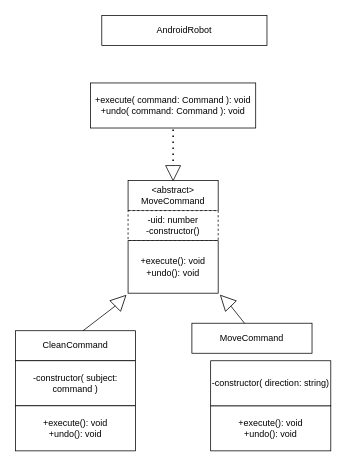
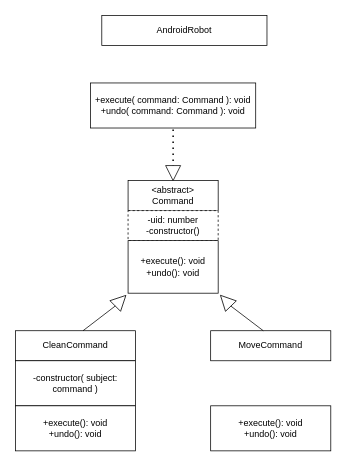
(173, 195) -> (173, 195)
(252, 338) -> (270, 345)
(270, 383) -> none
